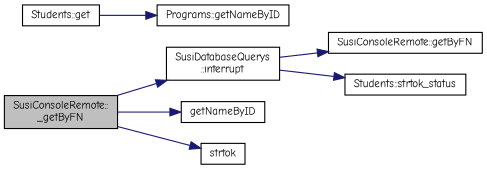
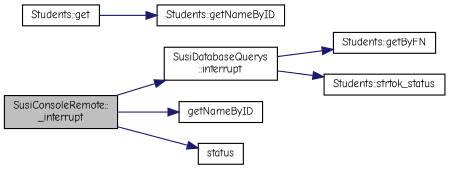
(223, 15) -> (221, 15)
(405, 43) -> (385, 43)
(61, 112) -> (61, 112)
(223, 154) -> (221, 154)
